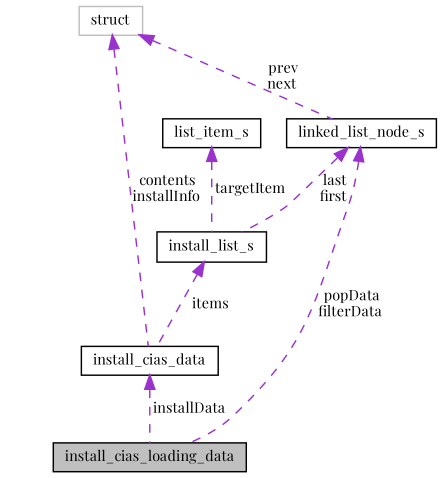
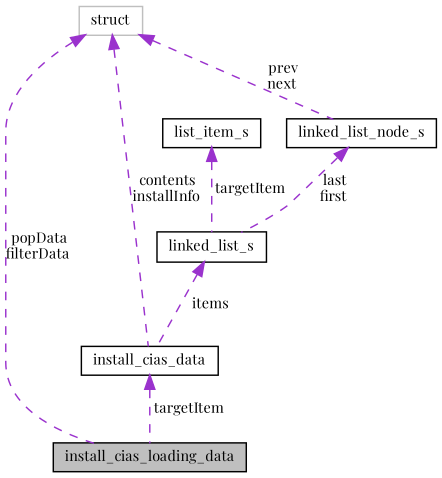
(212, 247) -> (212, 247)
(305, 323) -> (6, 253)
(188, 409) -> (188, 409)
